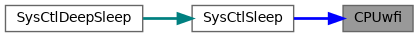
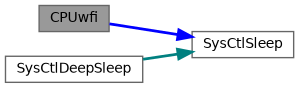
(311, 19) -> (144, 29)
